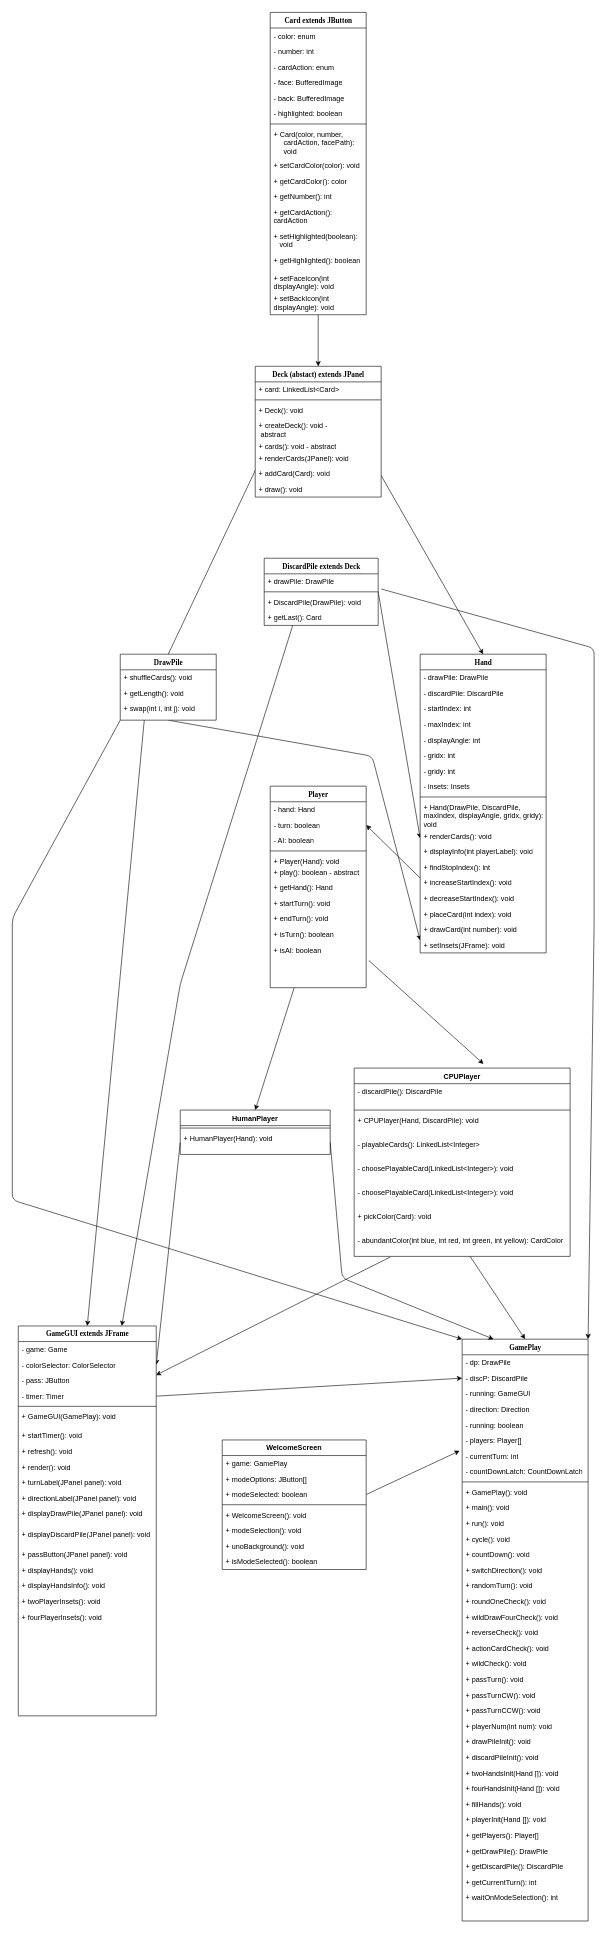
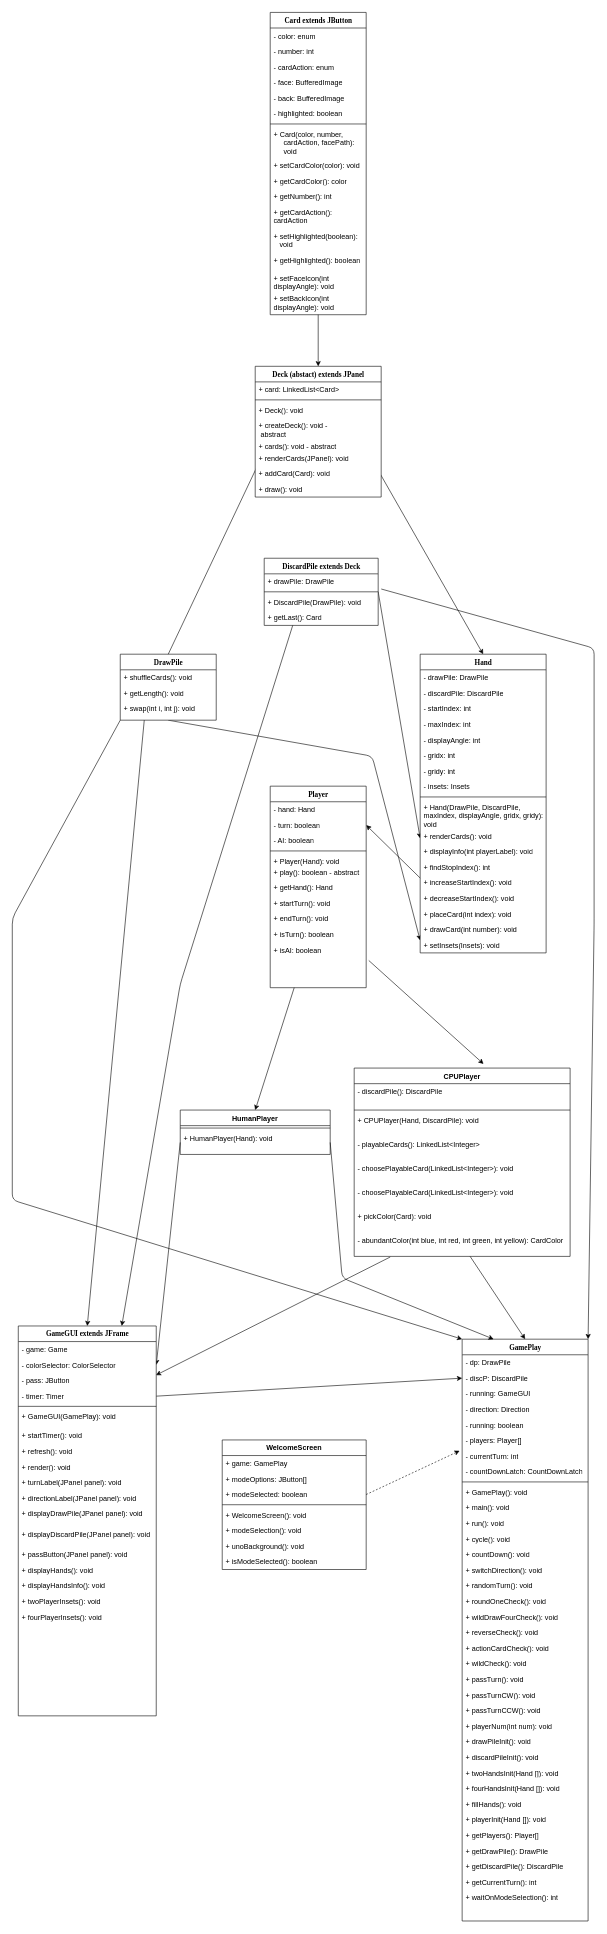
(471, 946) -> (471, 946)
(412, 1474) -> (412, 1474)
